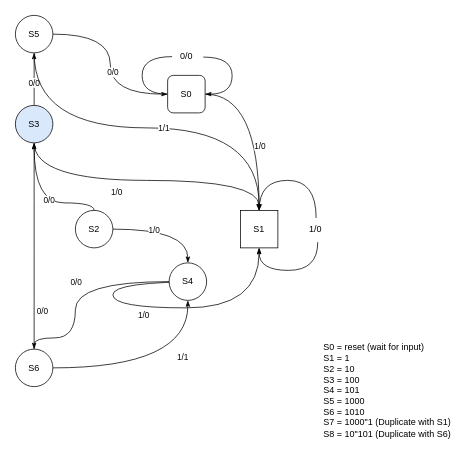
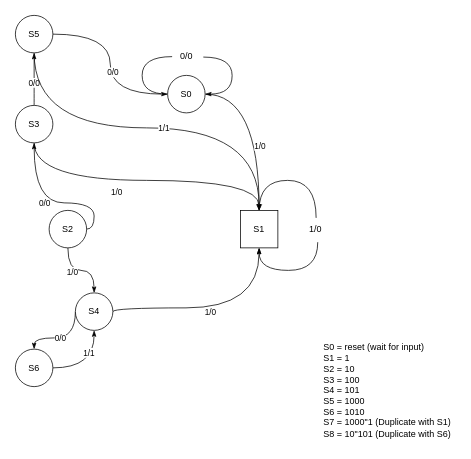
(186, 94) -> (186, 94)
(34, 124) -> (34, 124)
(94, 229) -> (68, 229)
(34, 260) -> none
(188, 282) -> (94, 312)
